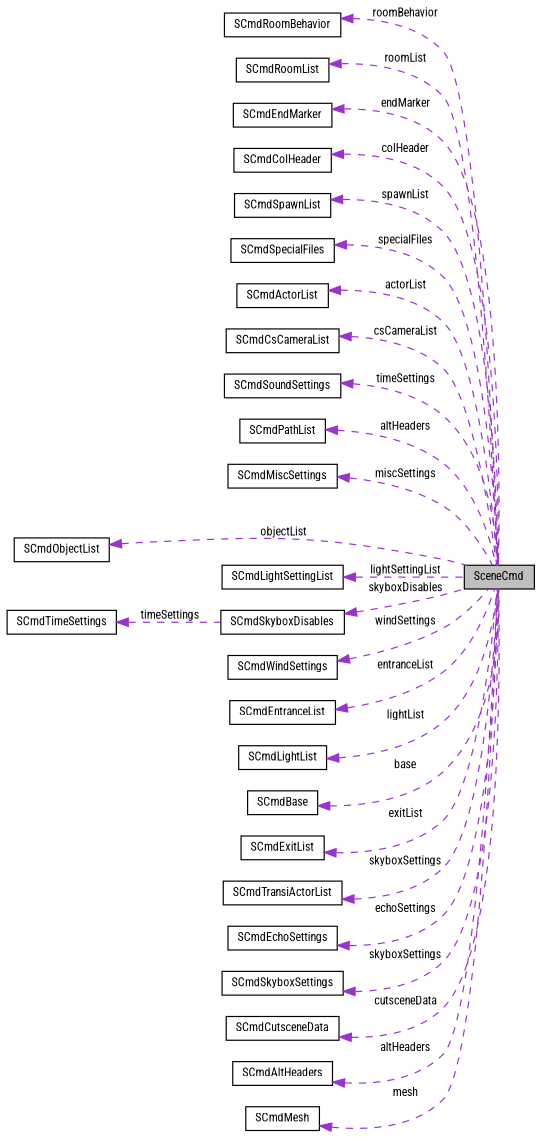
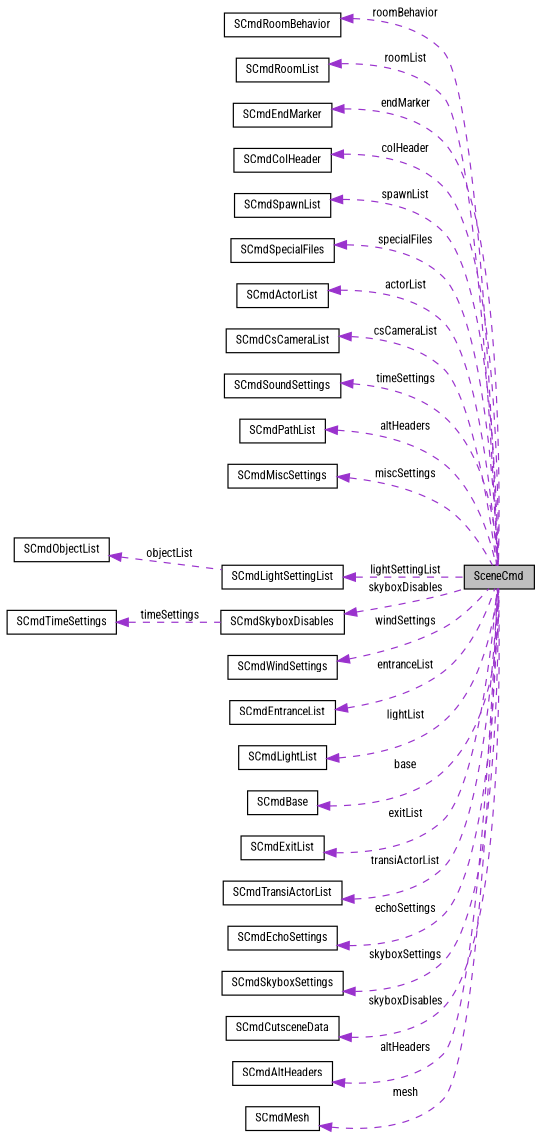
(296, 539) -> (172, 563)
(404, 862) -> (404, 862)
(404, 1002) -> (404, 1002)
